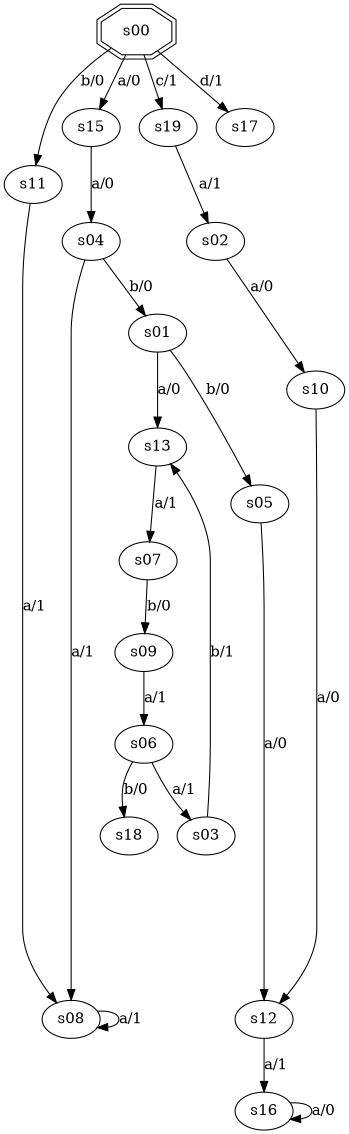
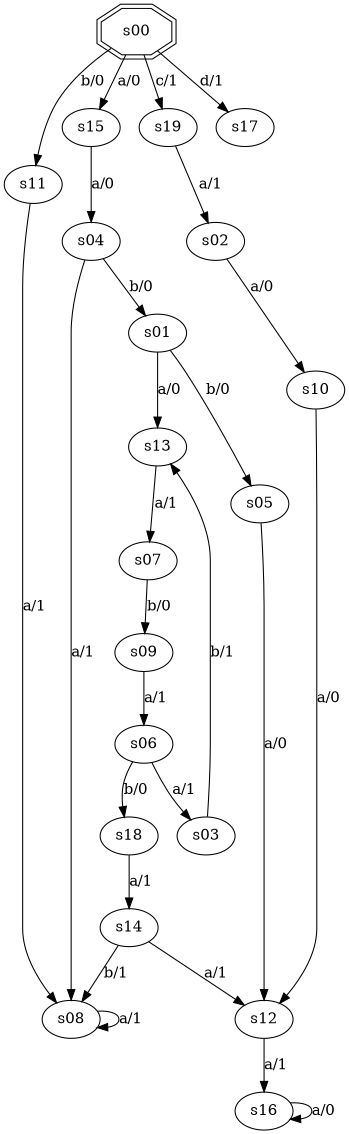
none -> (129, 928)
